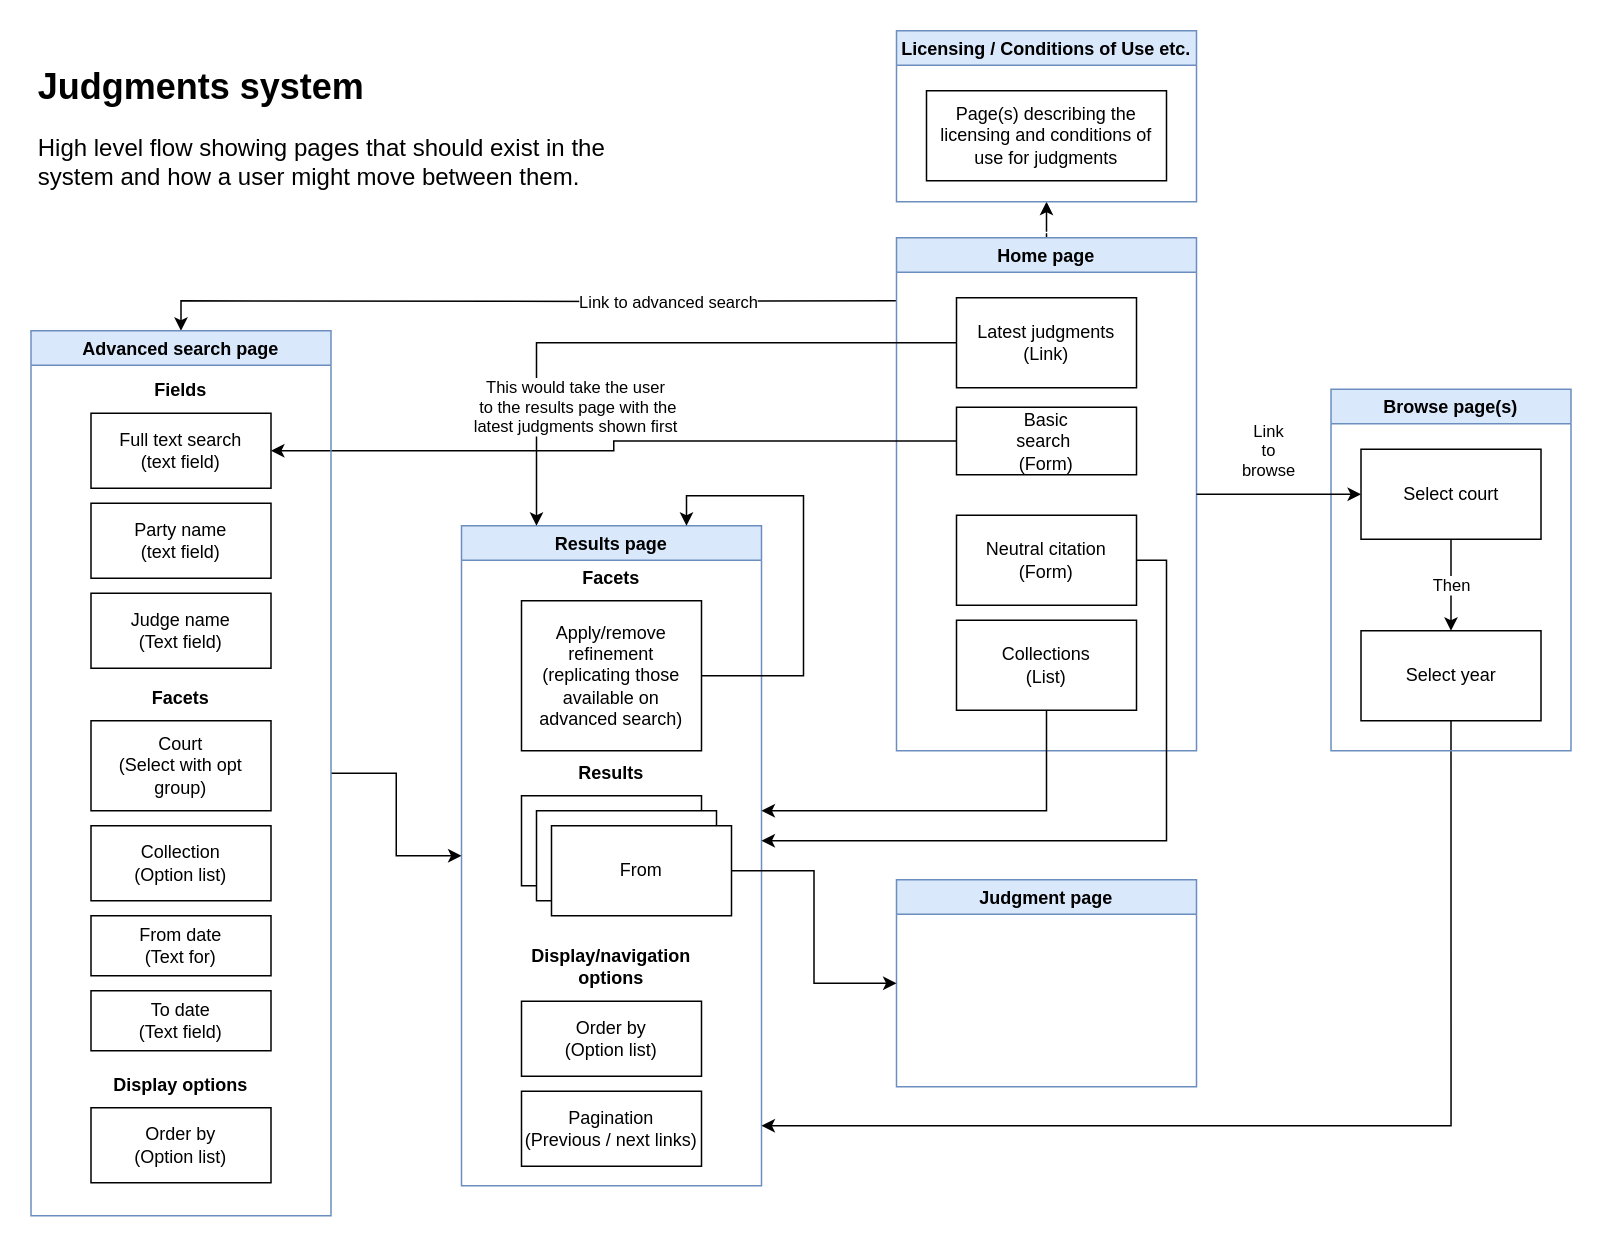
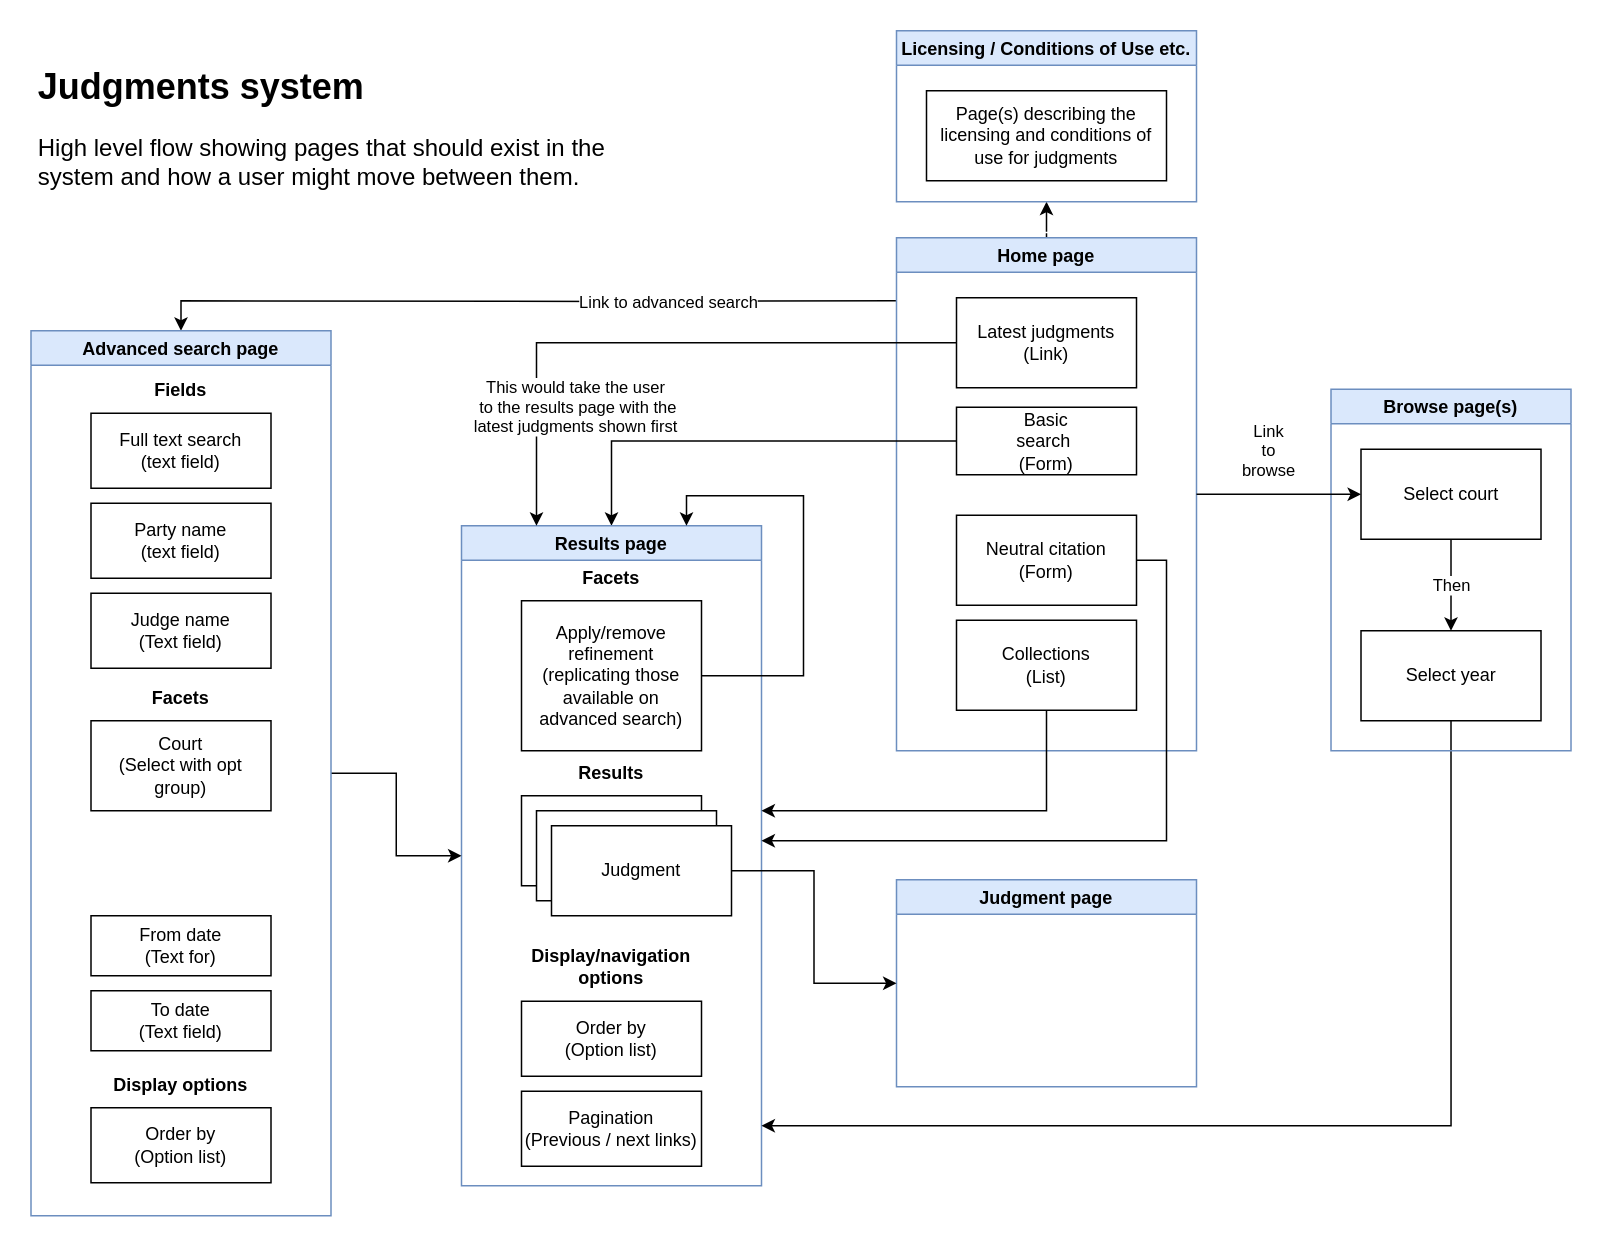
(452, 451) -> (611, 476)
(181, 863) -> none
(641, 871) -> (641, 871)
